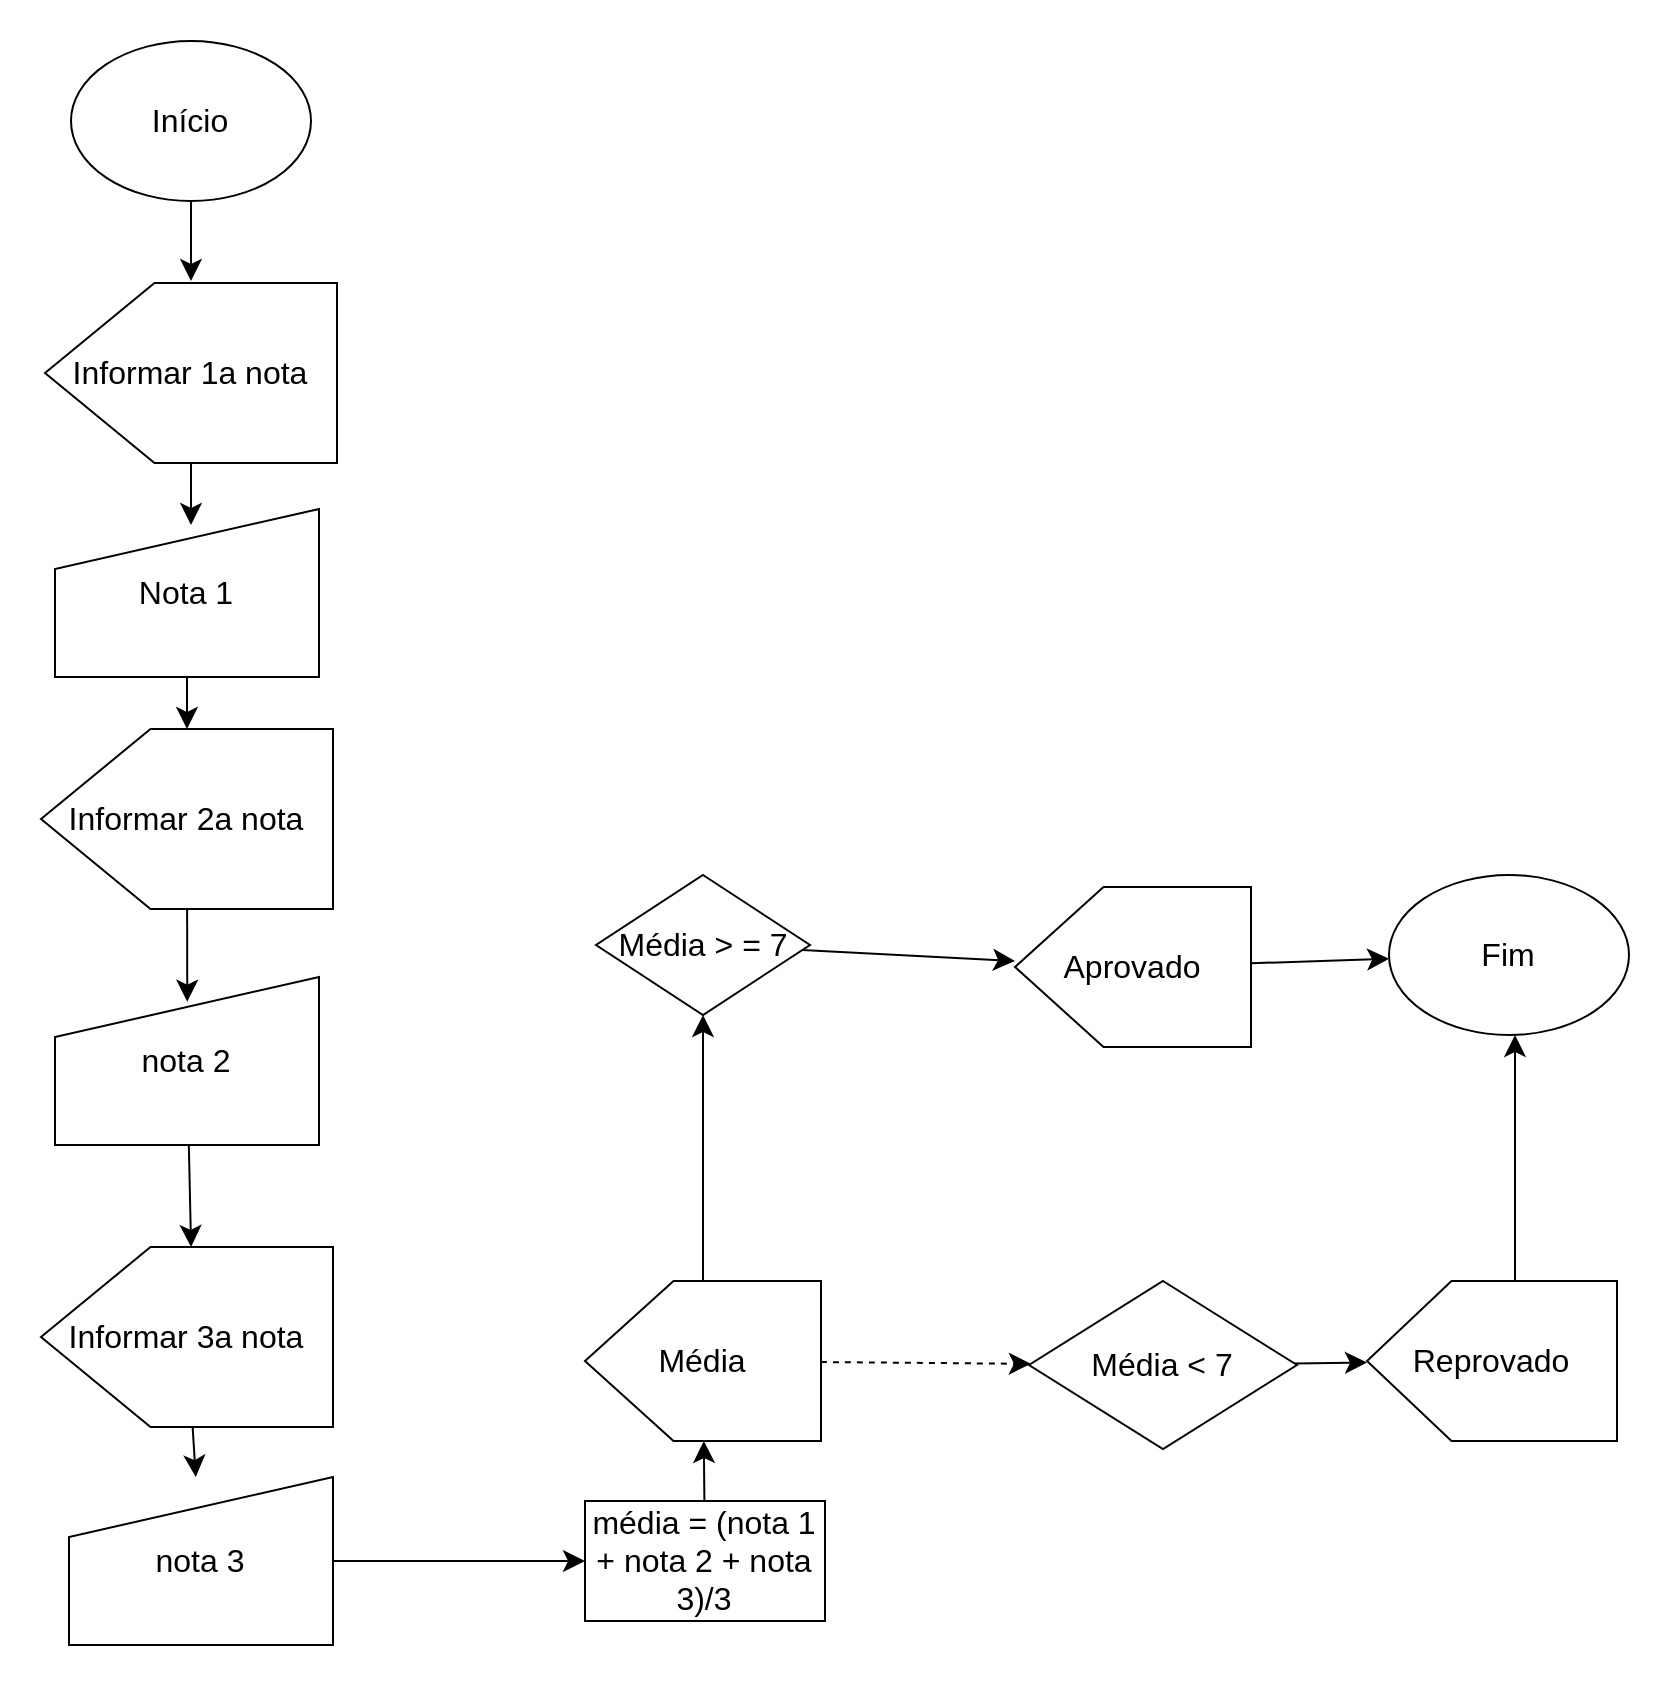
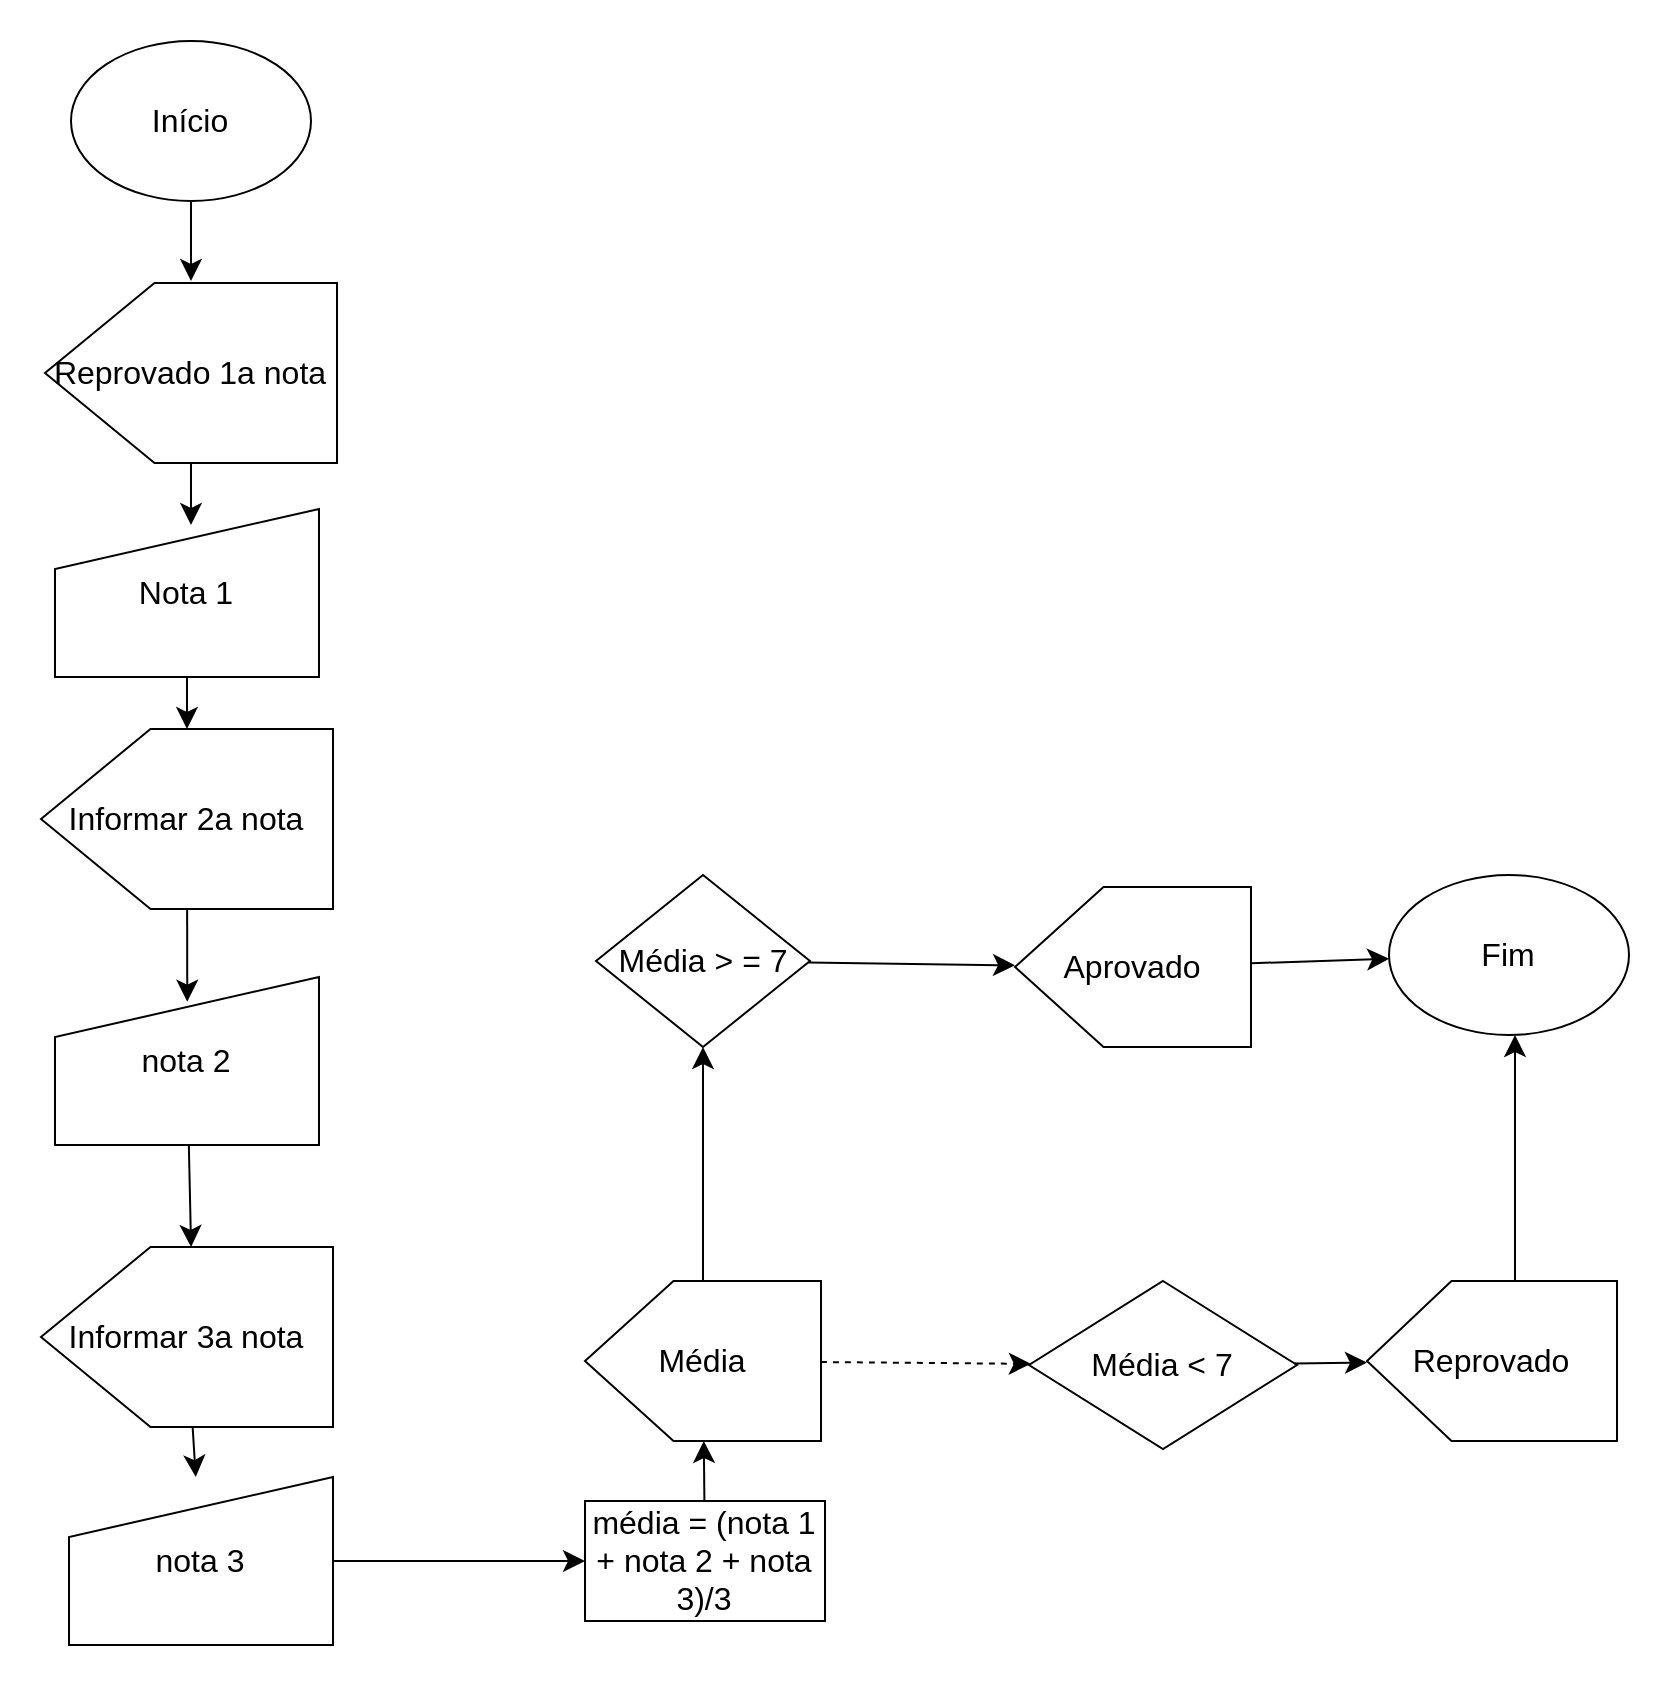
(191, 373) -> (191, 373)
(703, 945) -> (703, 961)
